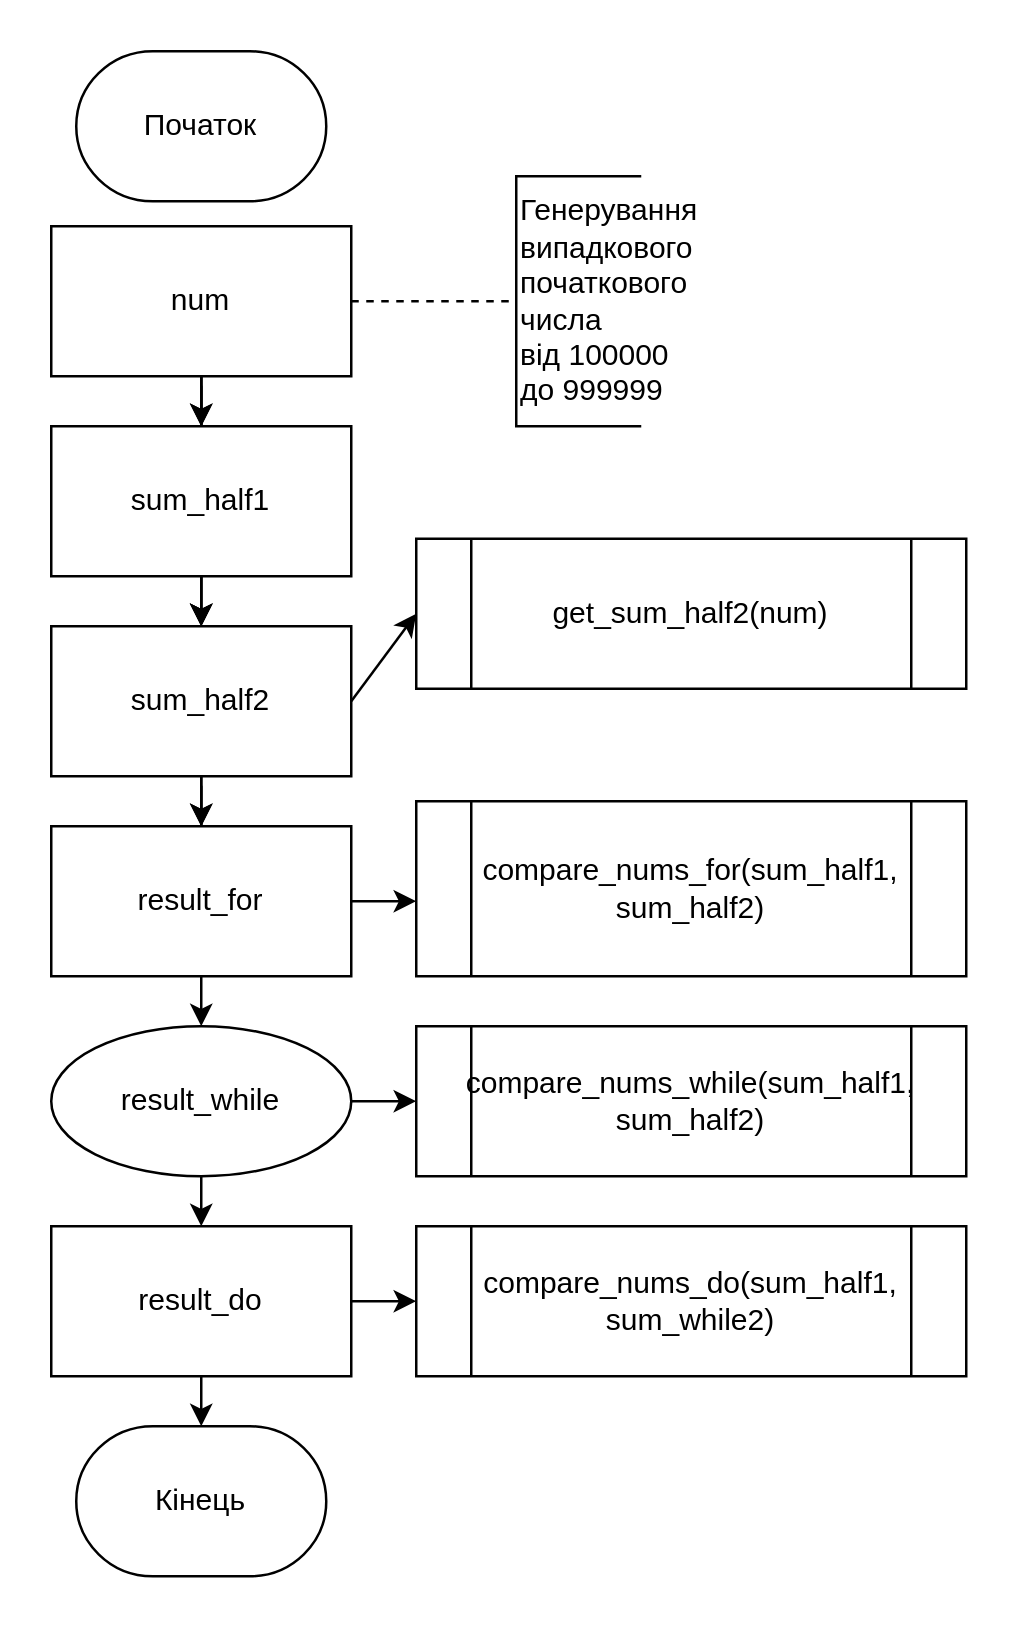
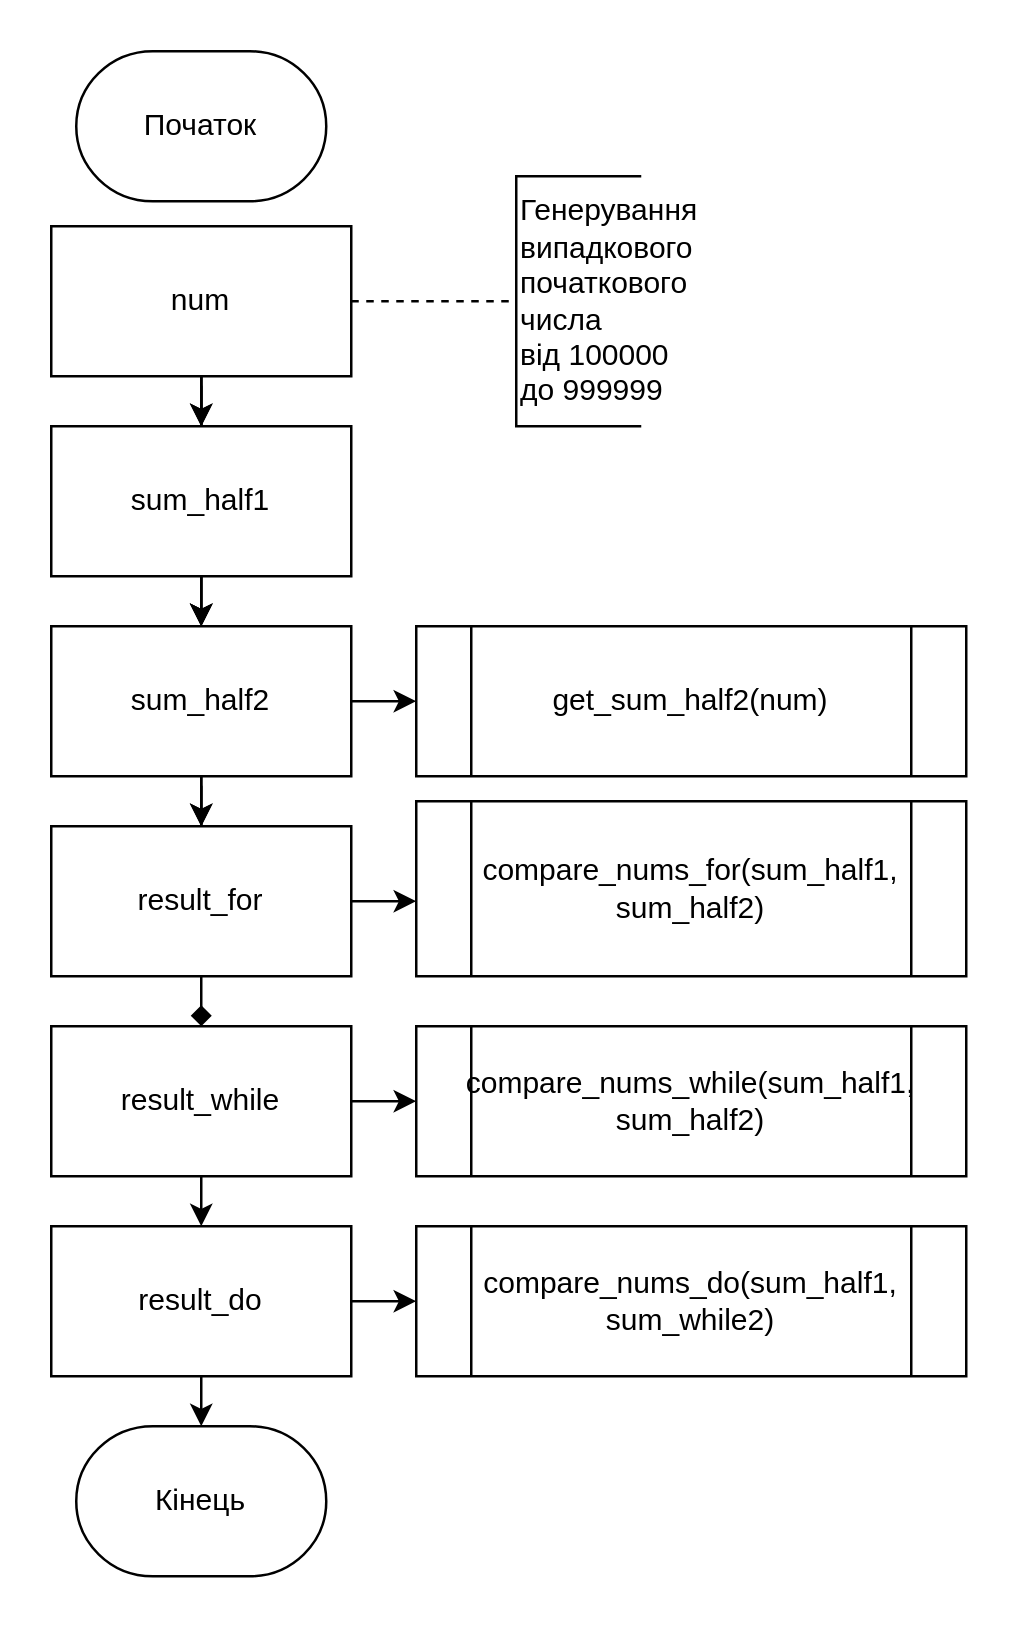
(691, 614) -> (691, 701)
(201, 1007) -> (201, 1006)
(201, 1101) -> (201, 1101)
